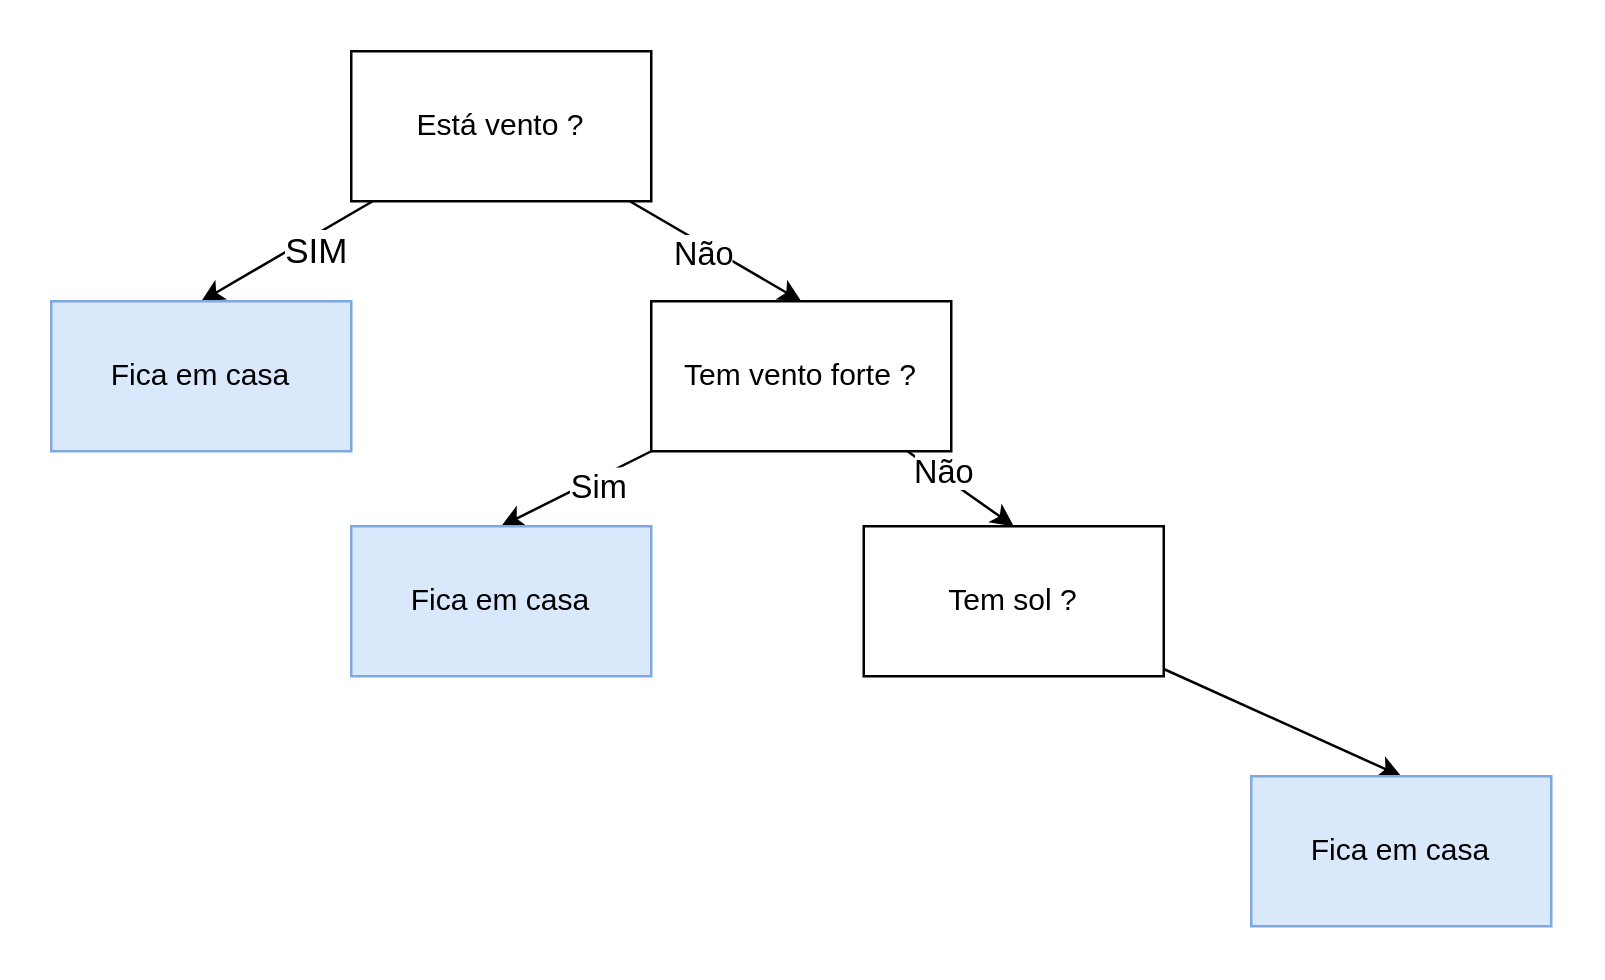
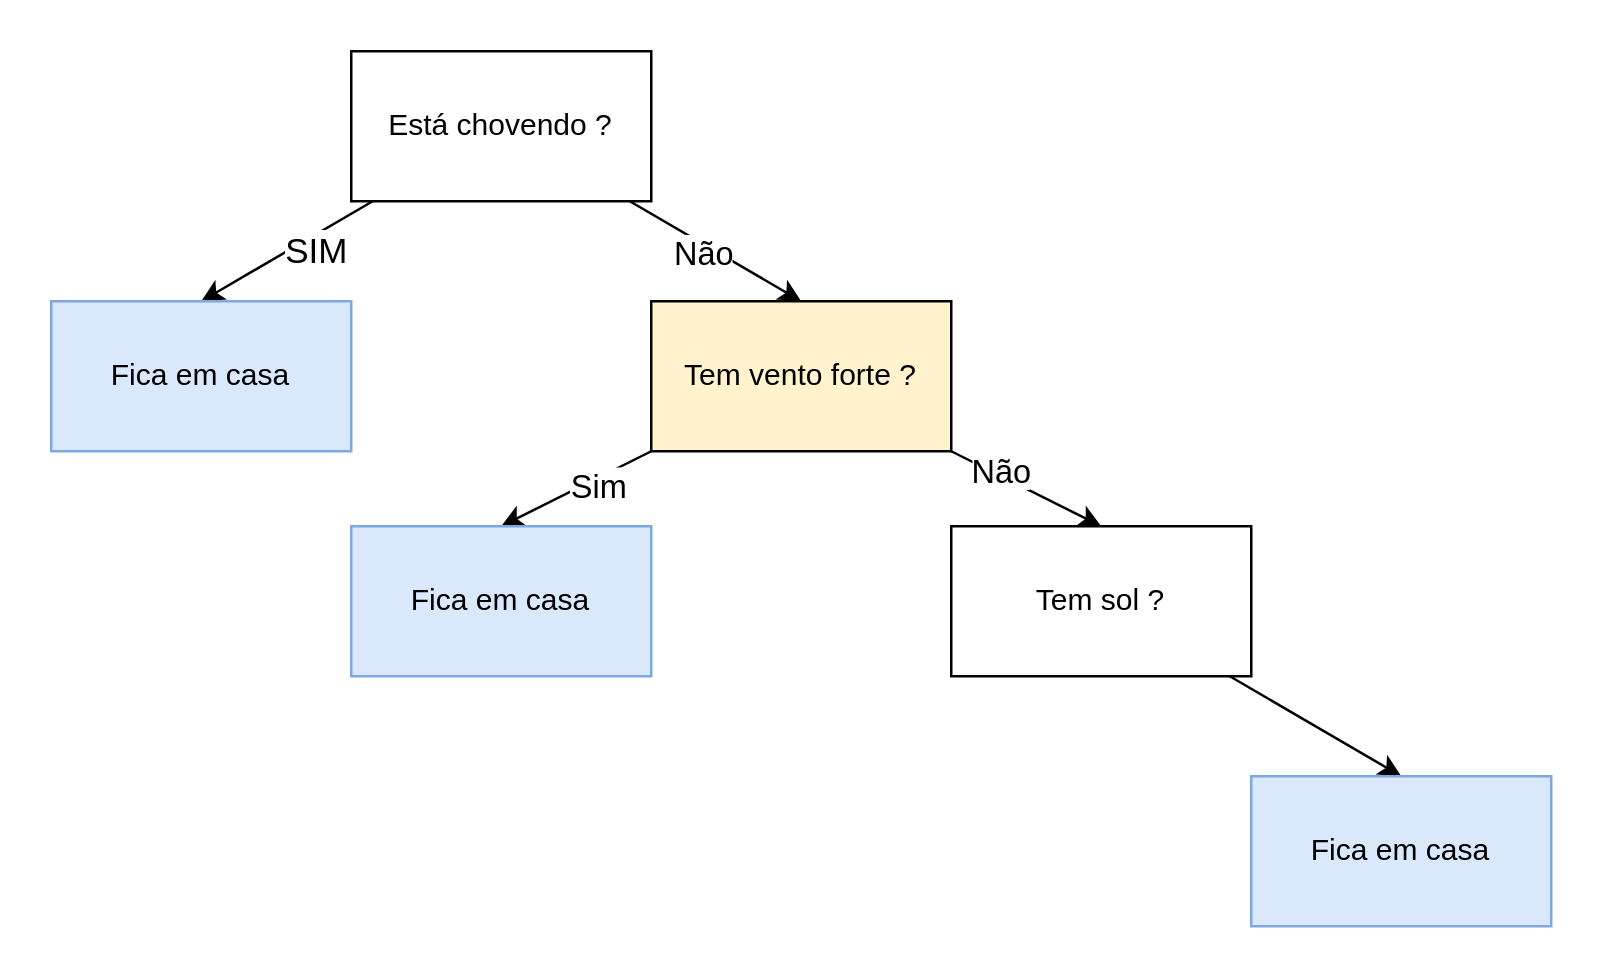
(501, 126) -> (501, 126)
(801, 376) -> (801, 376)
(1014, 601) -> (1101, 601)
